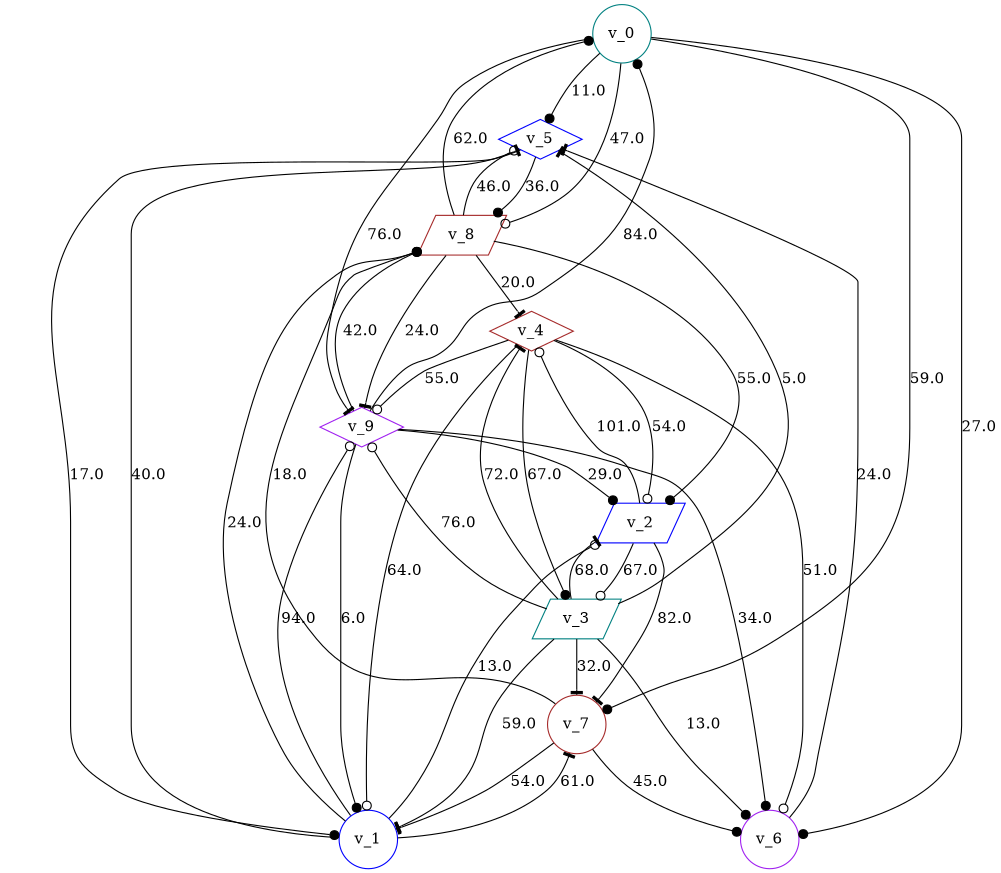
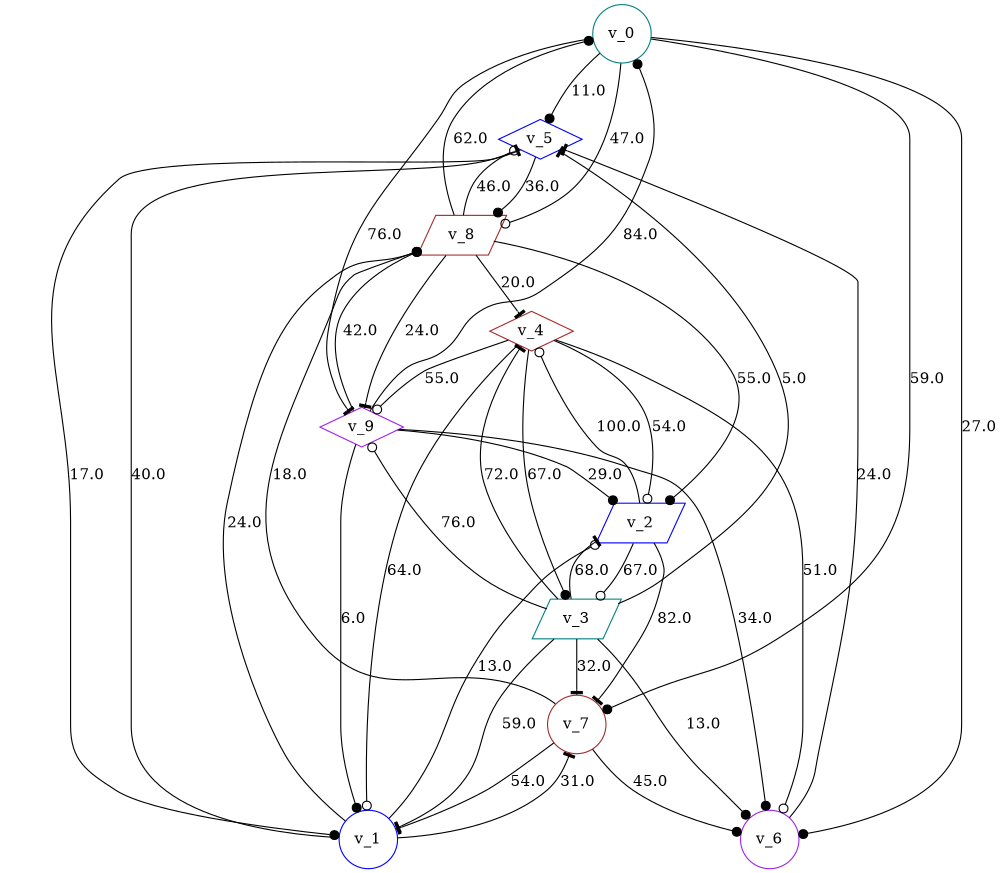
(619, 427) -> (619, 427)
(278, 634) -> none
(578, 782) -> (578, 782)
